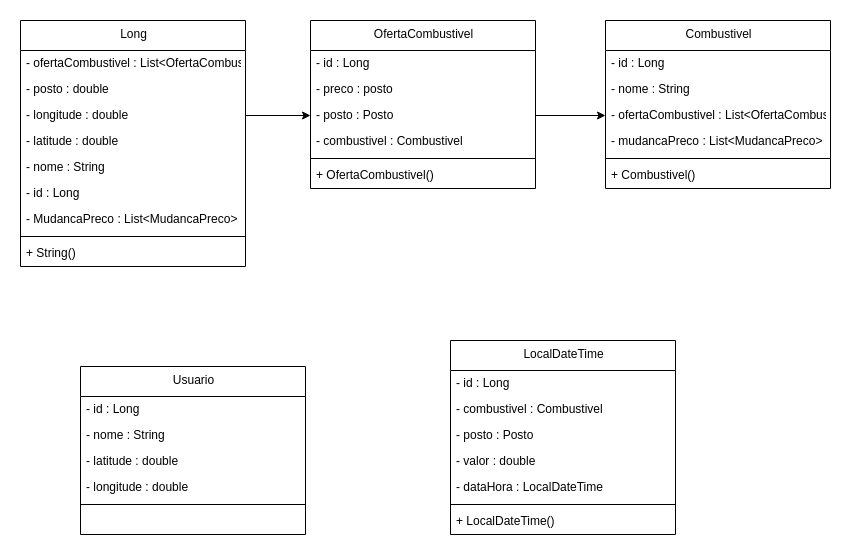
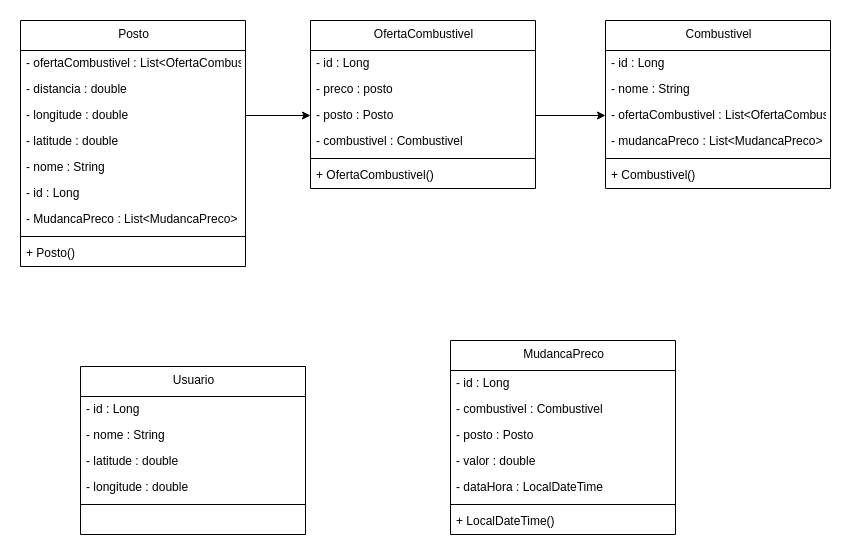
(134, 35) -> (134, 35)
(72, 90) -> (83, 90)
(57, 254) -> (55, 254)
(564, 355) -> (564, 355)
